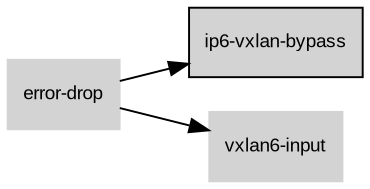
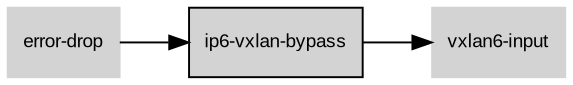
(155, 117) -> (388, 42)
